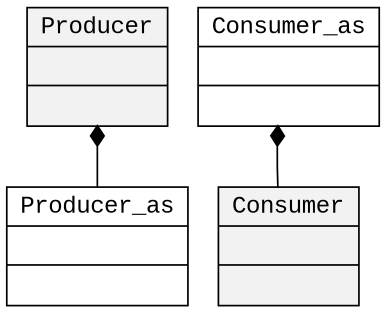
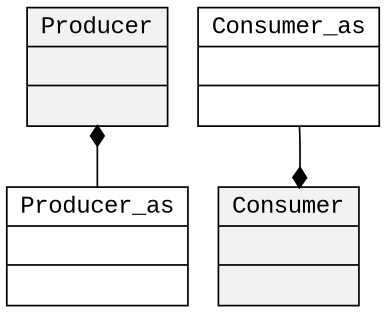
(277, 167) -> (300, 146)
